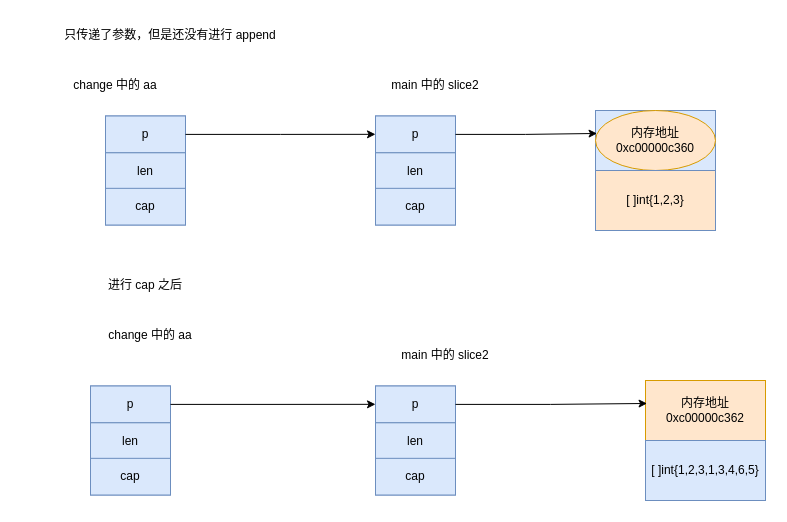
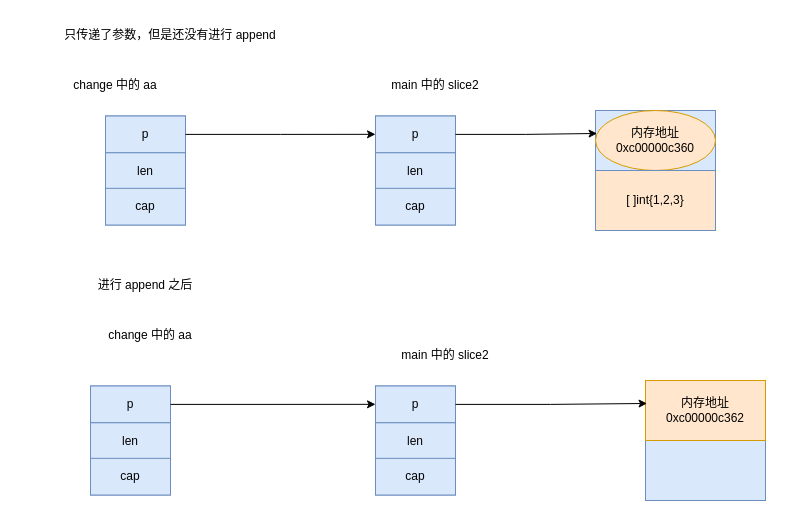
(146, 286) -> (146, 286)
(706, 471) -> none
